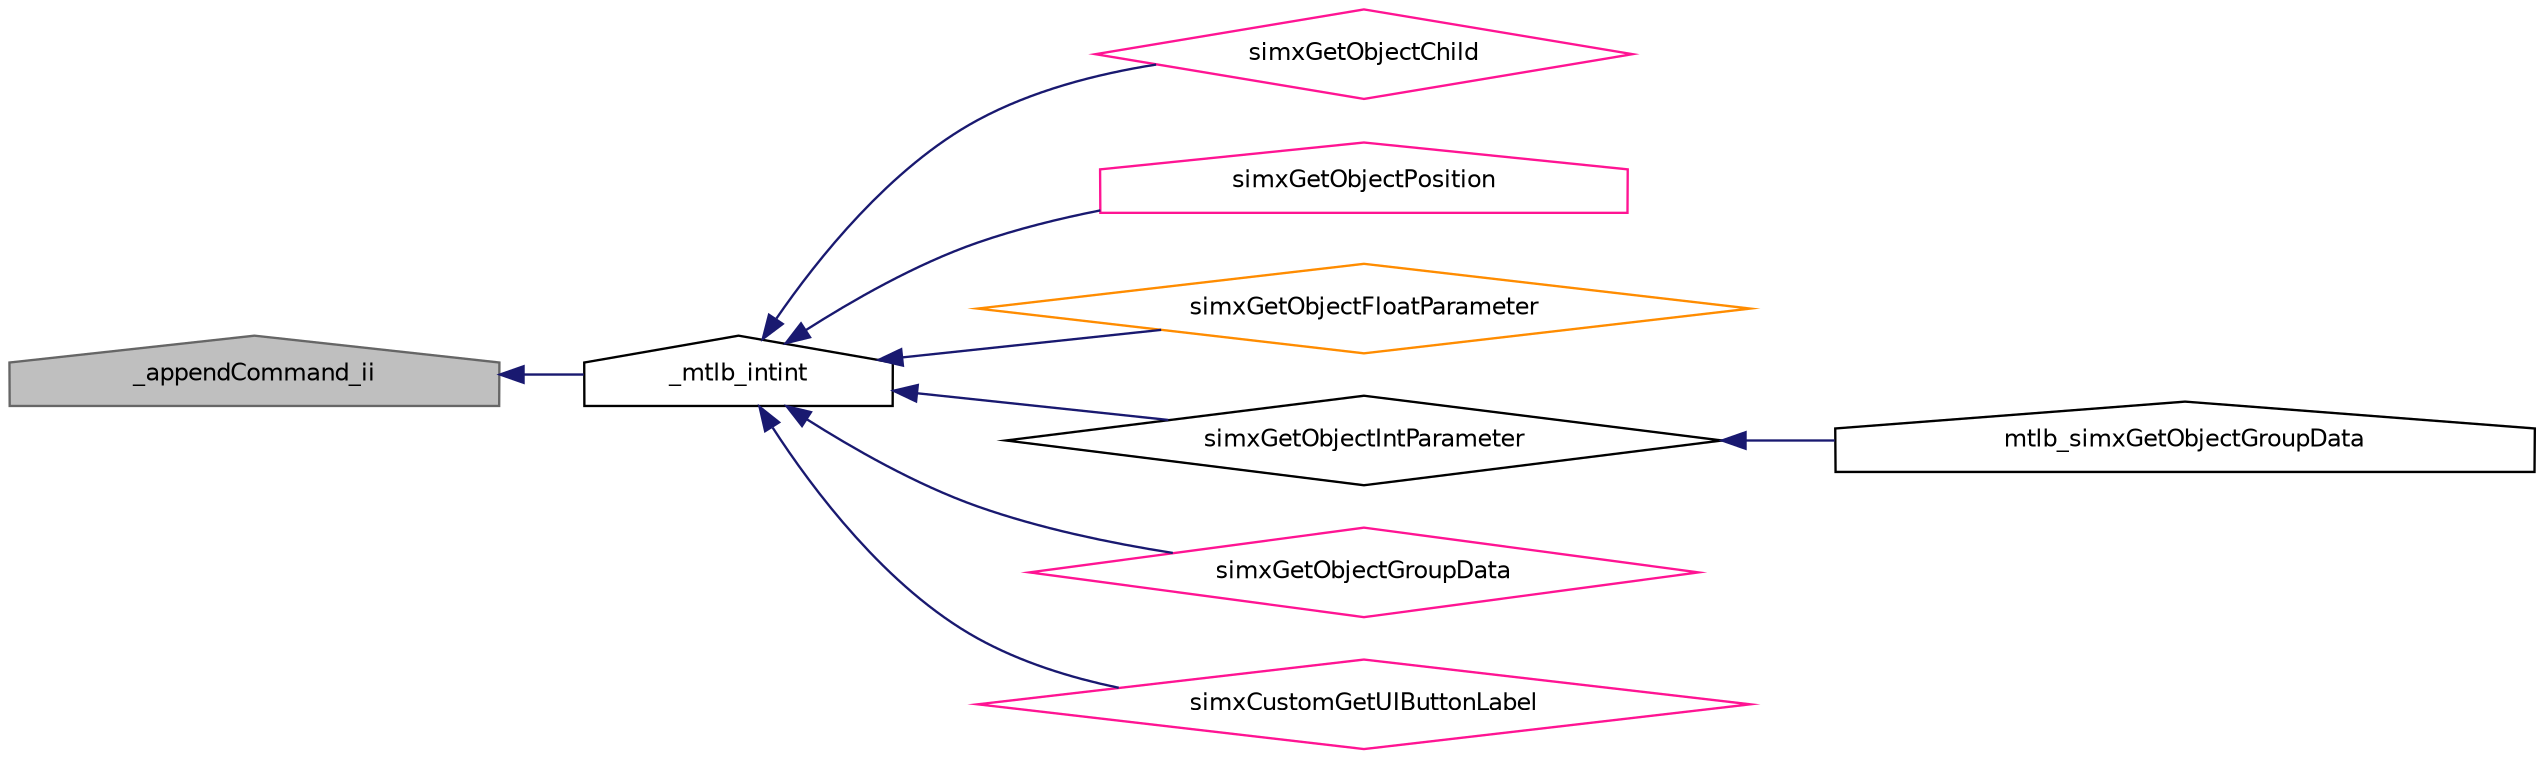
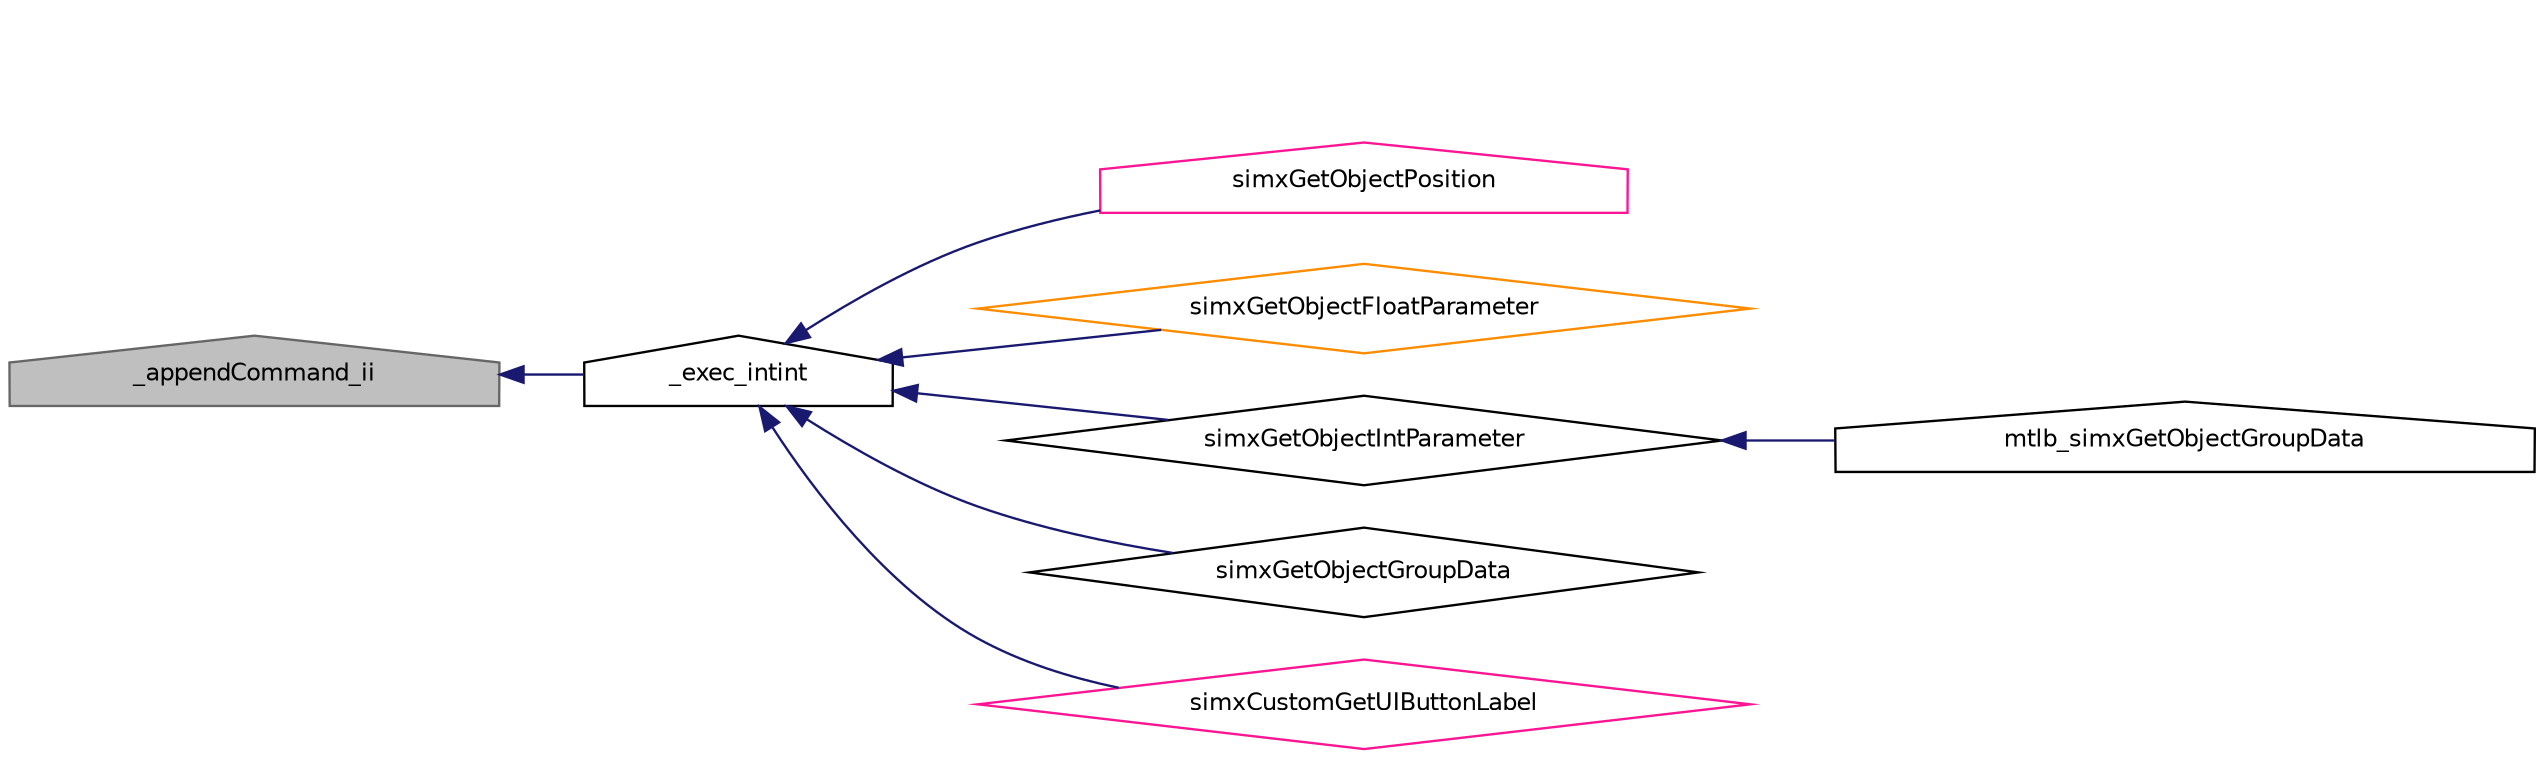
(1364, 54) -> none
(739, 375) -> (739, 375)
(1364, 572) -> (1364, 572)
